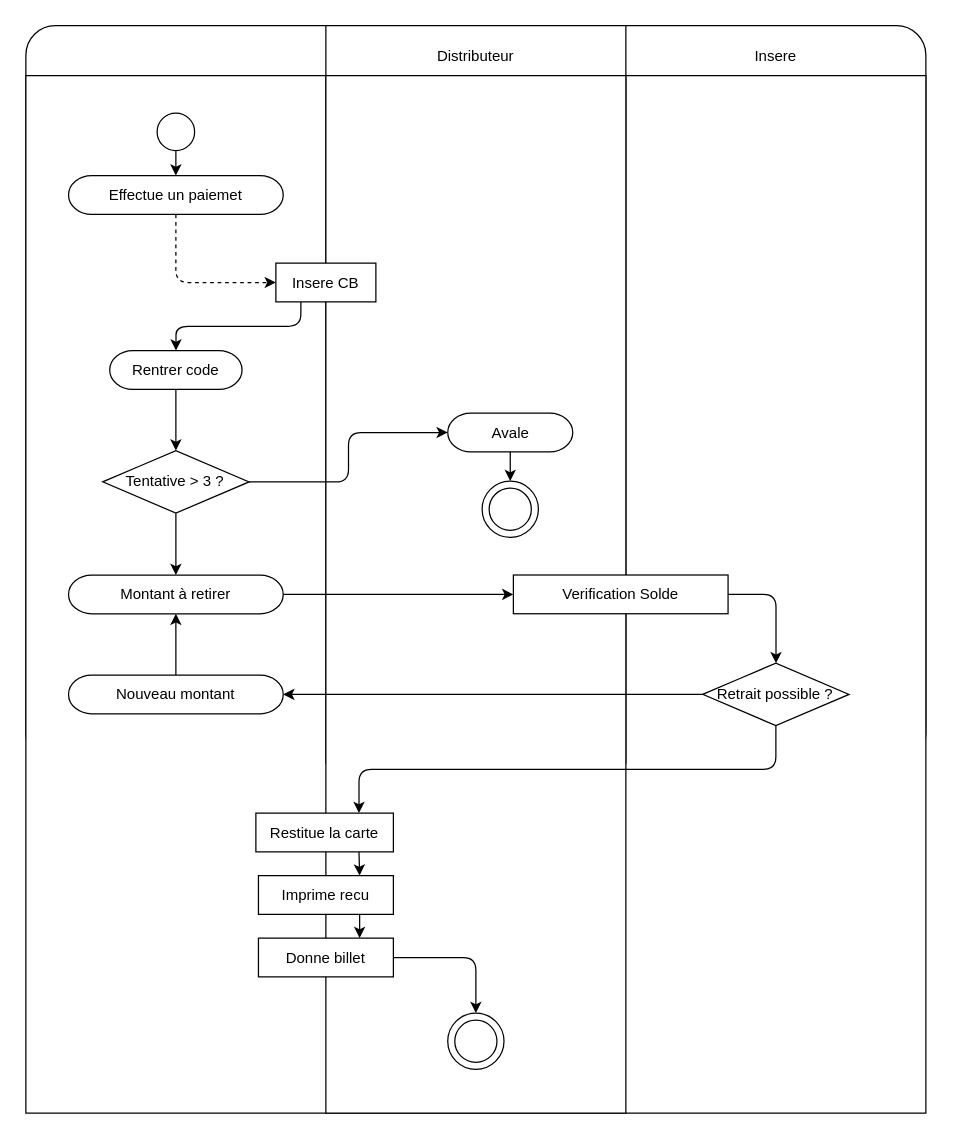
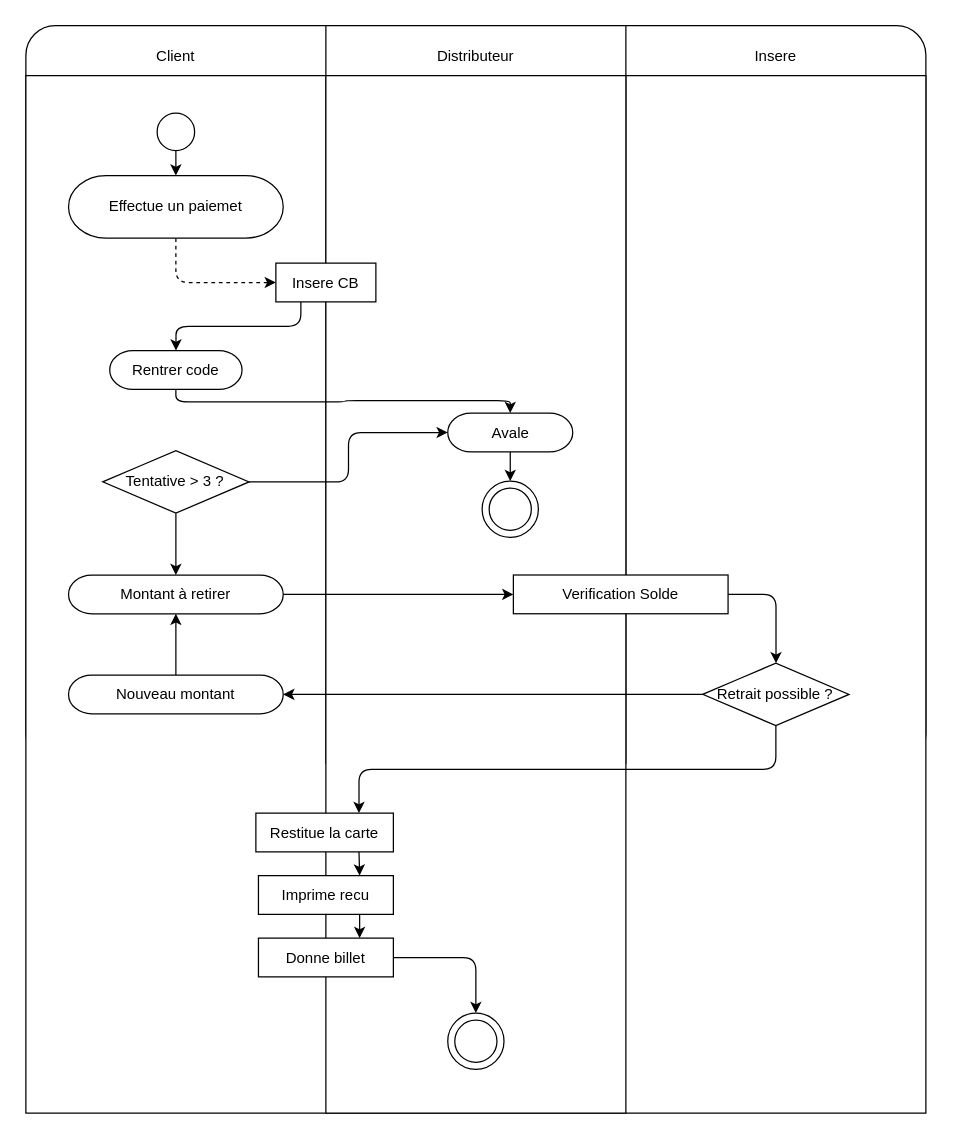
none -> (176, 57)
(176, 195) -> (176, 207)
(176, 420) -> (345, 401)
